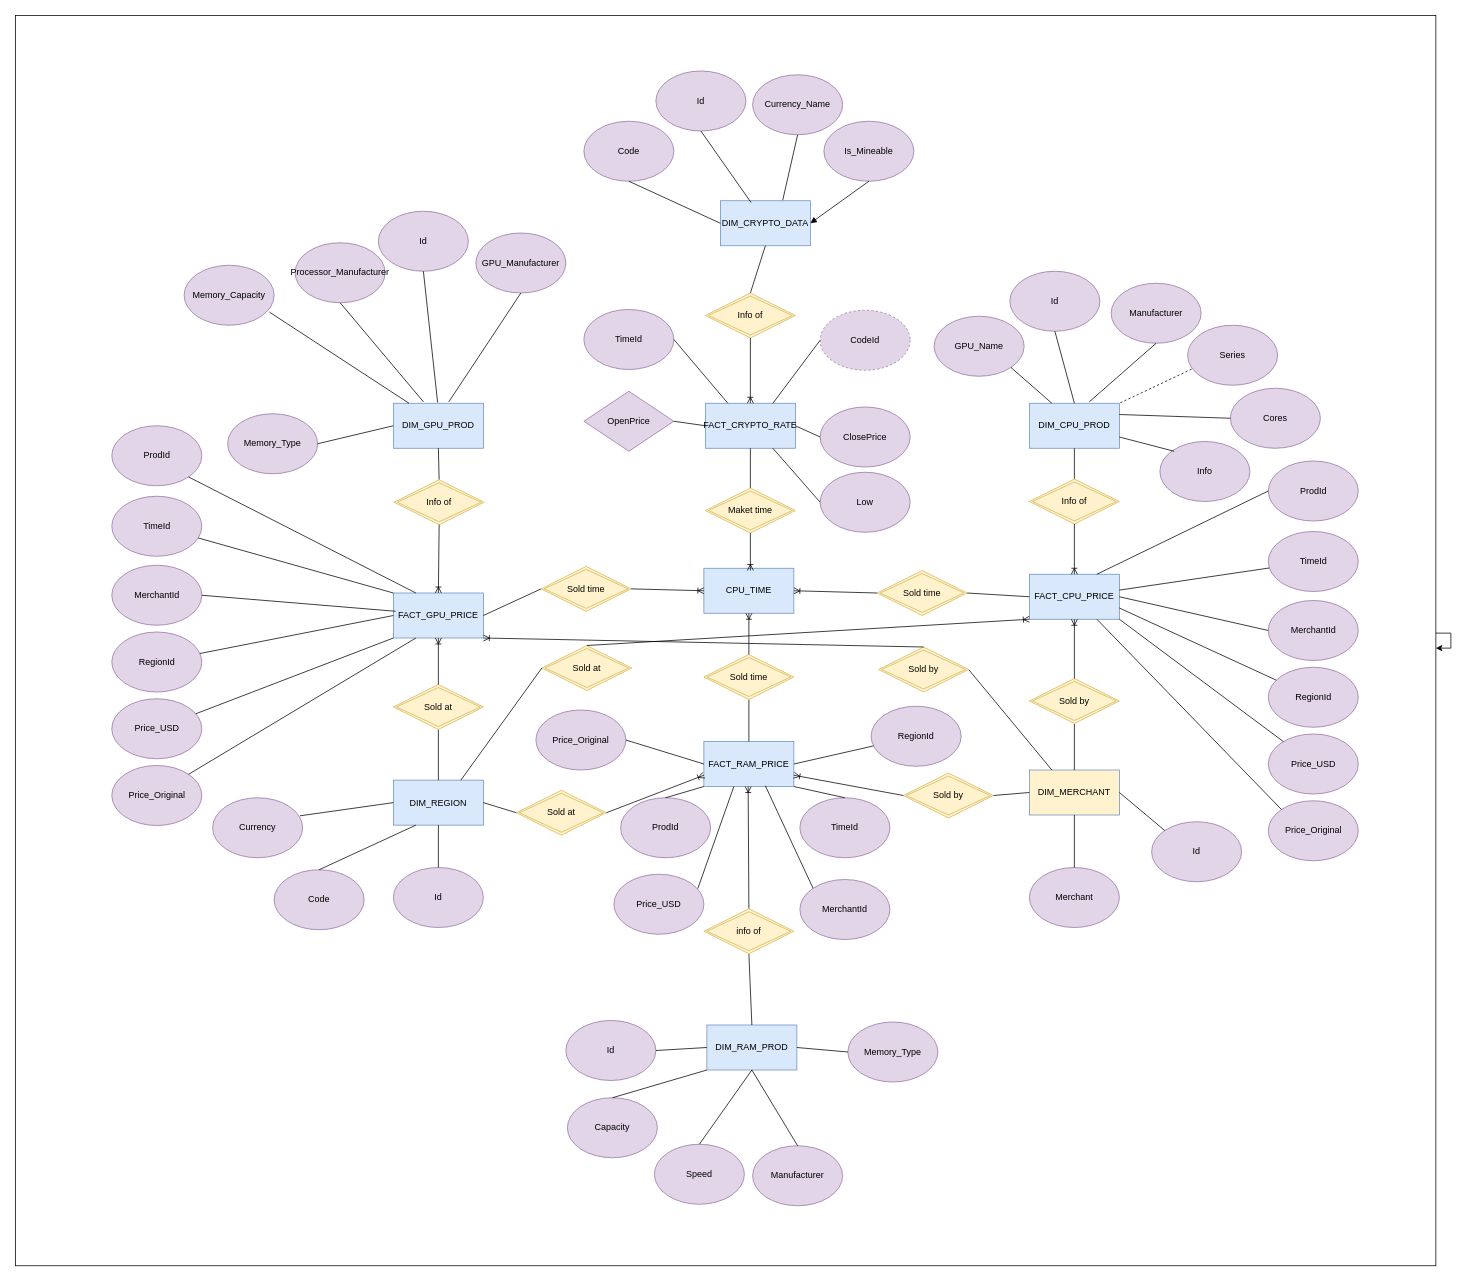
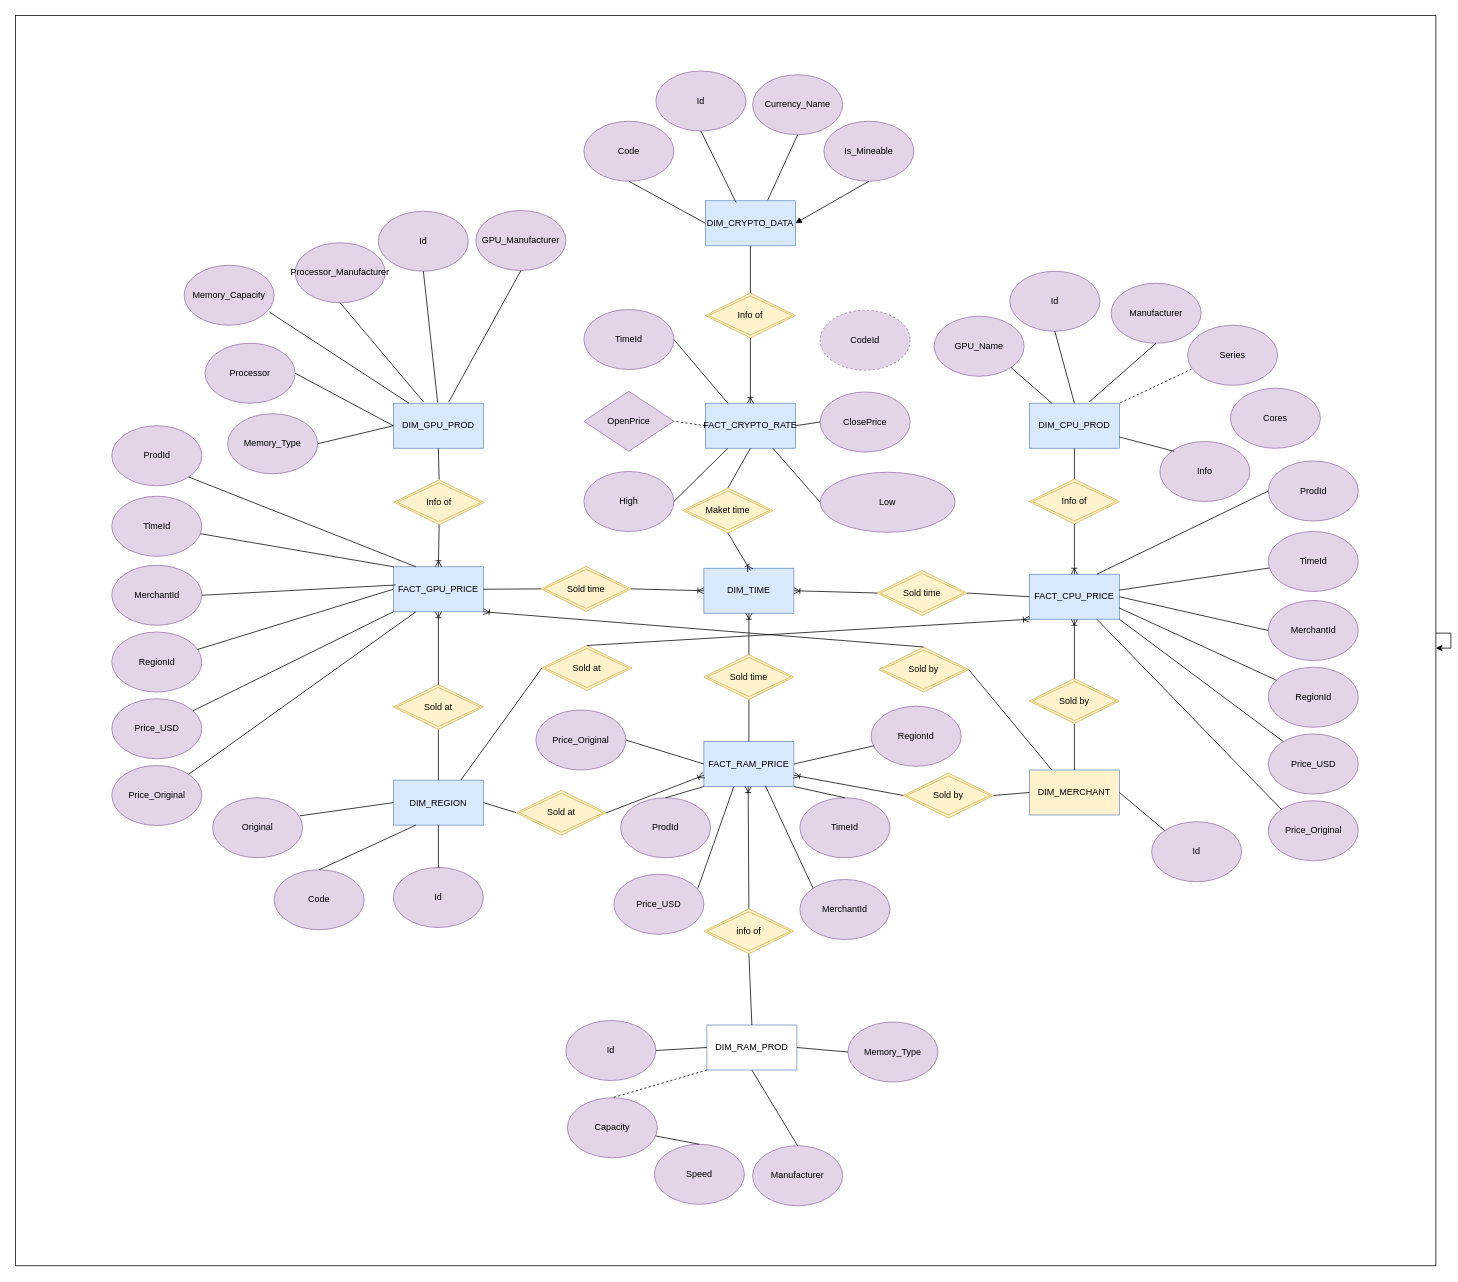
(765, 223) -> (750, 223)
(521, 263) -> (521, 240)
(797, 372) -> none
none -> (250, 373)
none -> (343, 399)
(1175, 416) -> none
(689, 423) -> (689, 423)
(865, 437) -> (865, 422)
none -> (701, 474)
none -> (629, 501)
(865, 502) -> (888, 502)
(750, 510) -> (728, 510)
(749, 591) -> (749, 591)
(438, 615) -> (438, 589)
(258, 828) -> (258, 828)
(1074, 841) -> none
(1074, 897) -> none
(752, 1047) -> (752, 1047)
(660, 1084) -> (660, 1084)
(724, 1109) -> (678, 1140)
